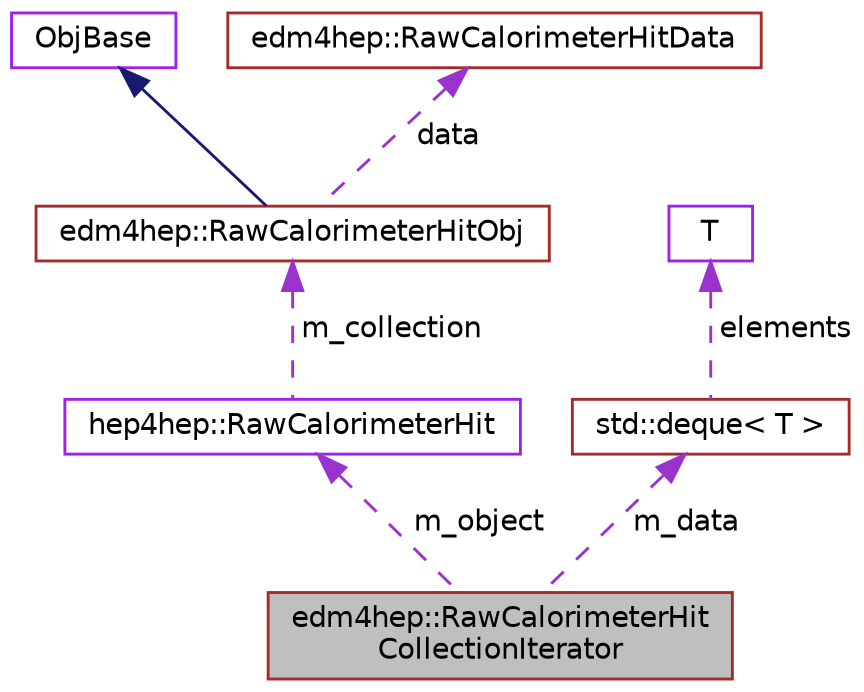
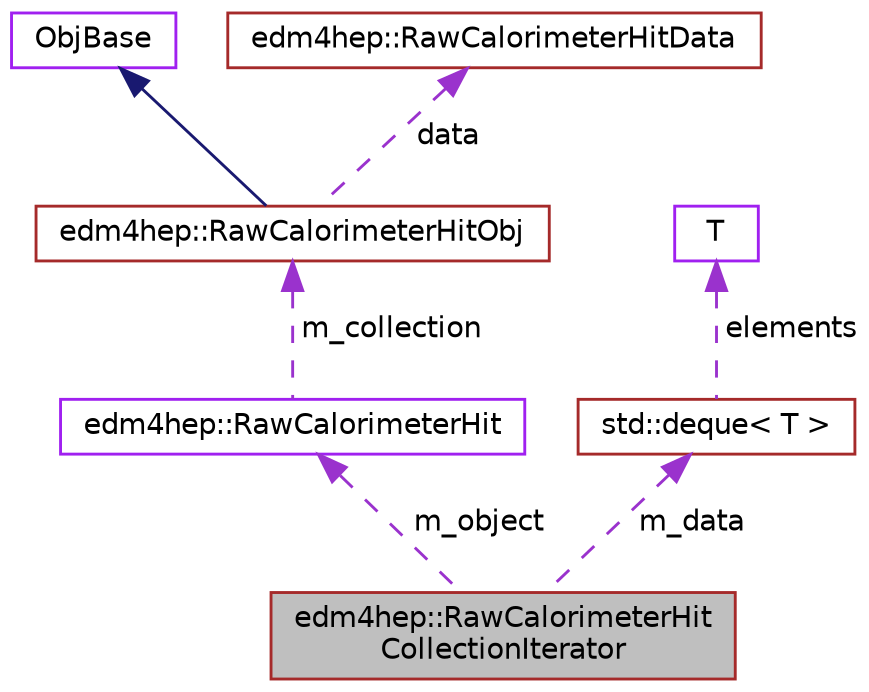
(293, 427) -> (293, 427)
